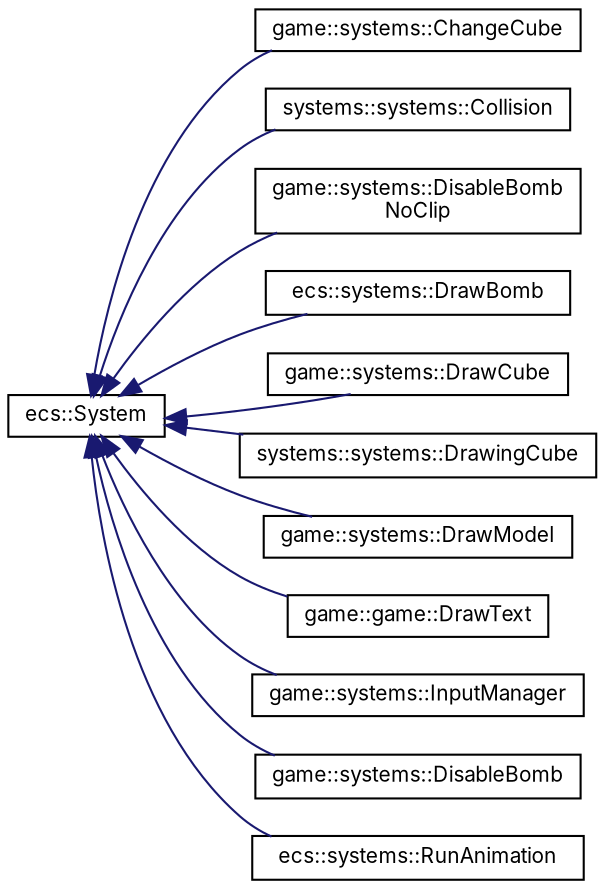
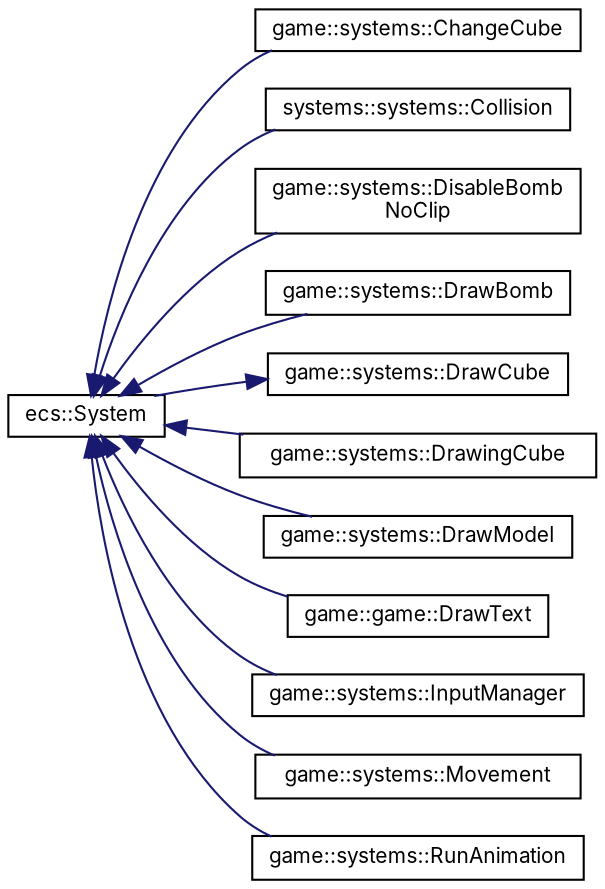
(418, 293) -> (418, 293)
(269, 407) -> (200, 388)
(418, 456) -> (418, 456)
(418, 777) -> (418, 777)
(418, 858) -> (418, 858)
